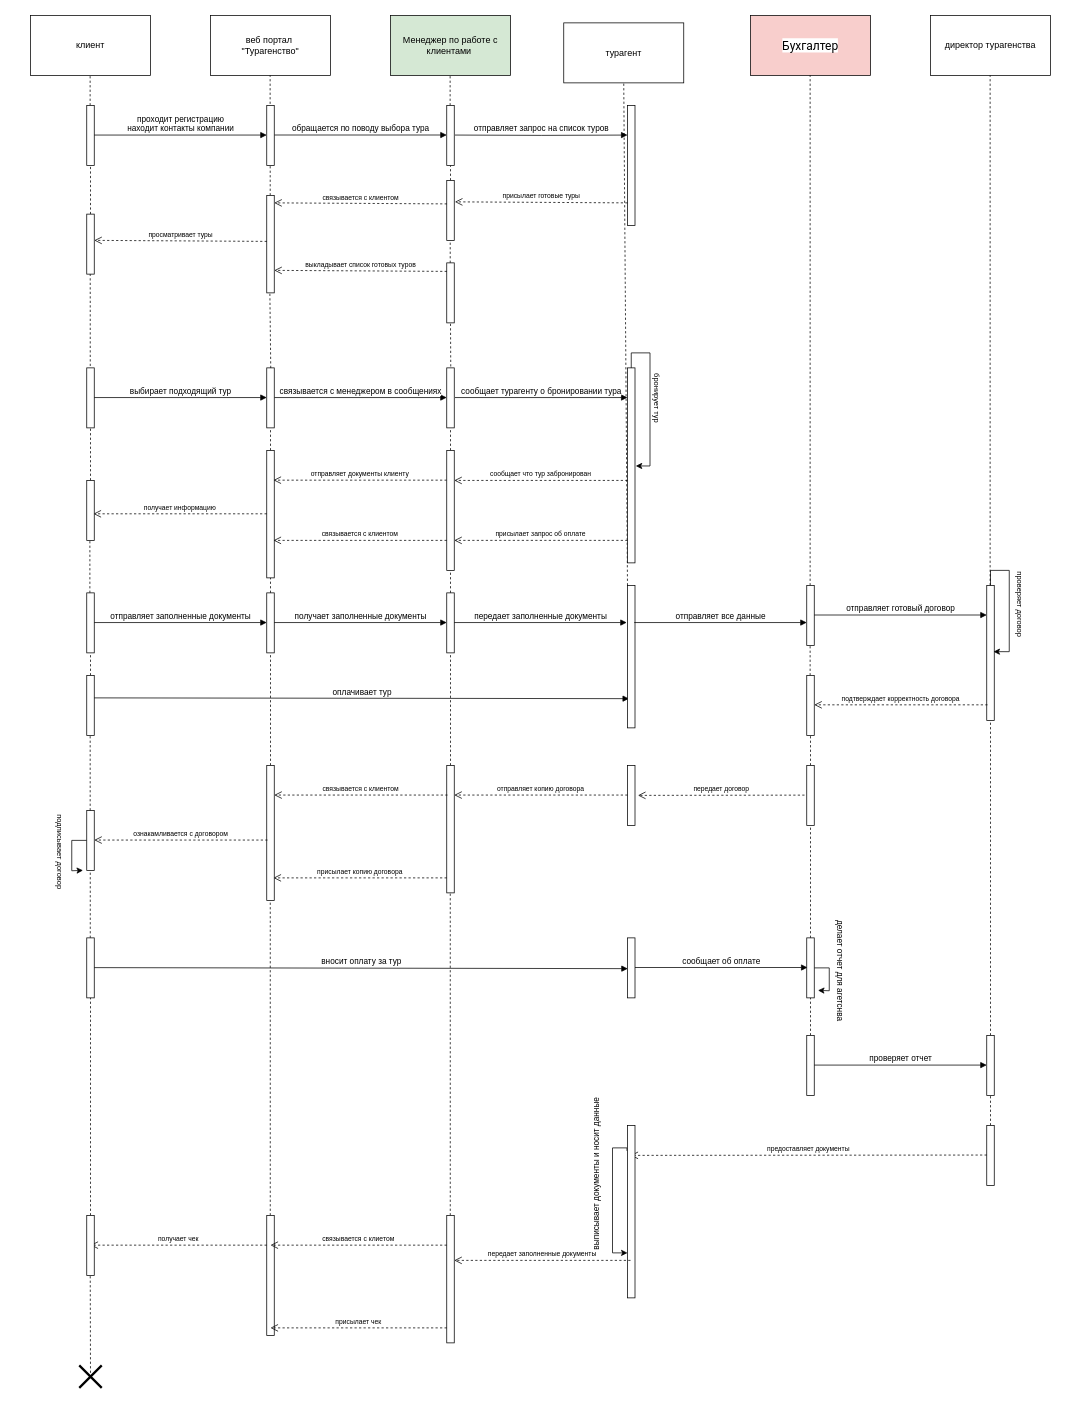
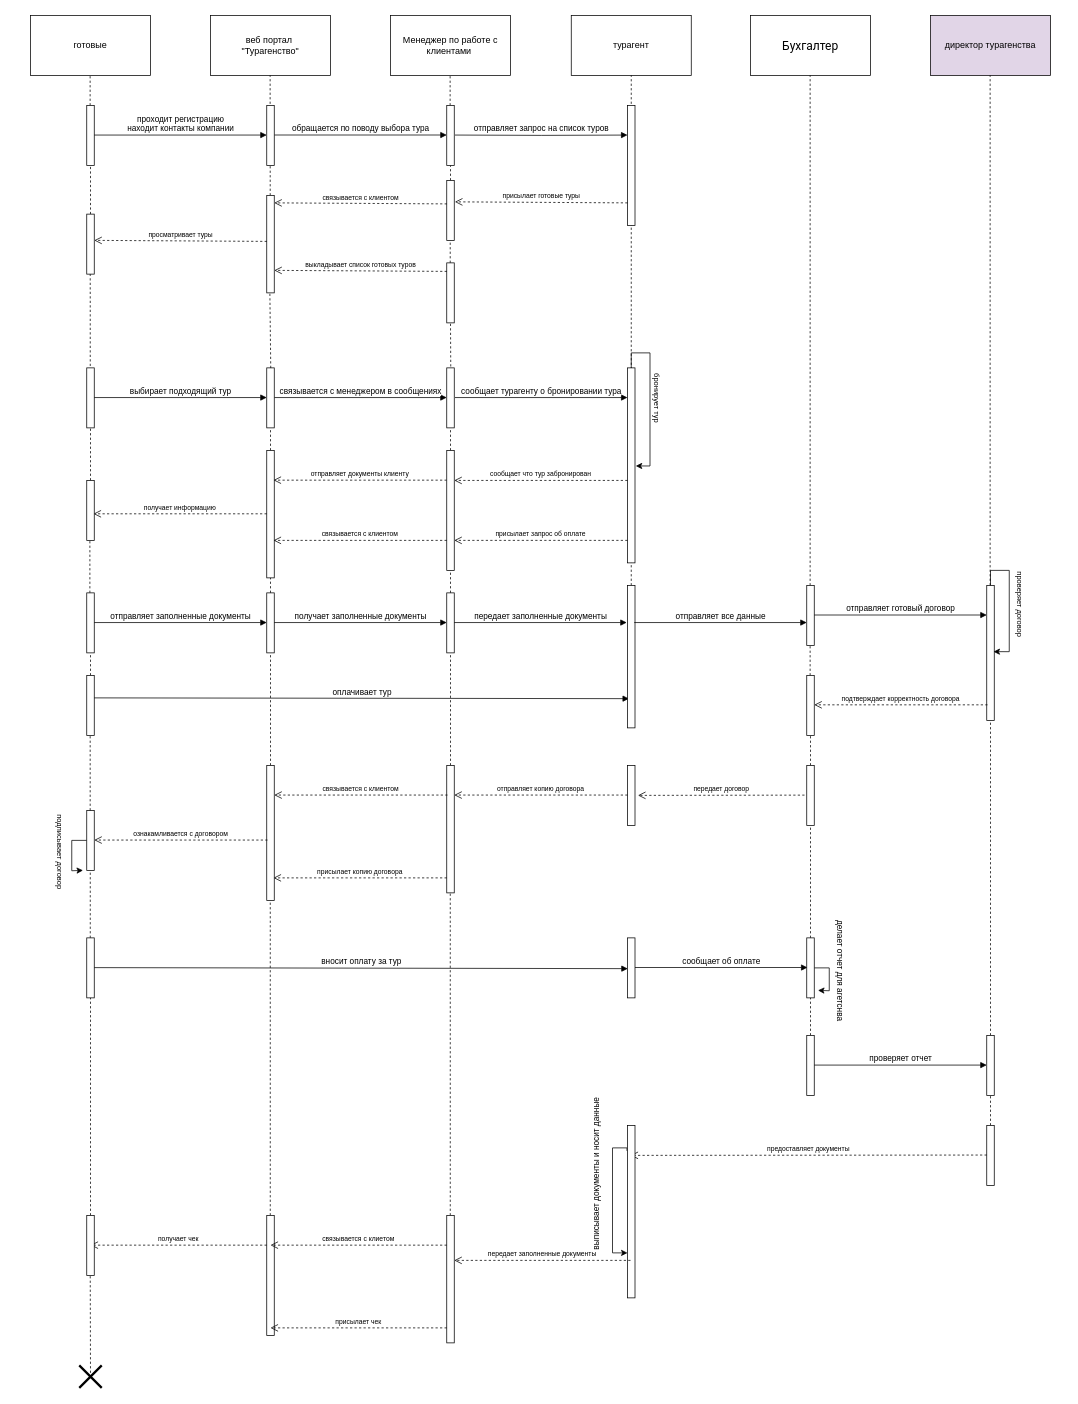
(90, 45) -> (90, 45)
(450, 45) -> (450, 45)
(810, 45) -> (810, 45)
(990, 45) -> (990, 45)
(624, 53) -> (631, 45)
